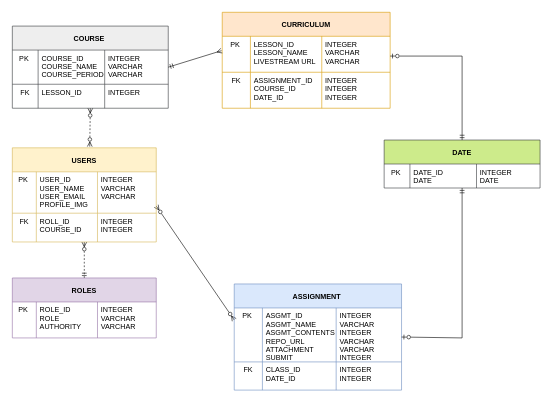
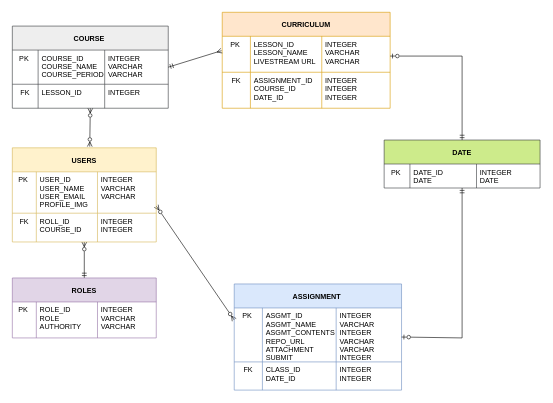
(90, 127) -> (90, 127)
(84, 264) -> (84, 264)
